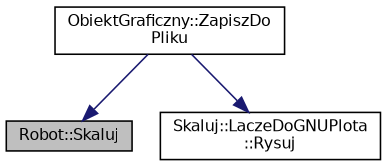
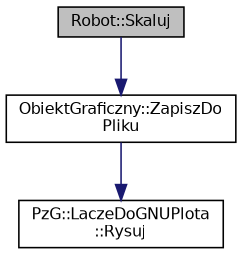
(121, 82) -> (121, 58)
(270, 136) -> (121, 224)
